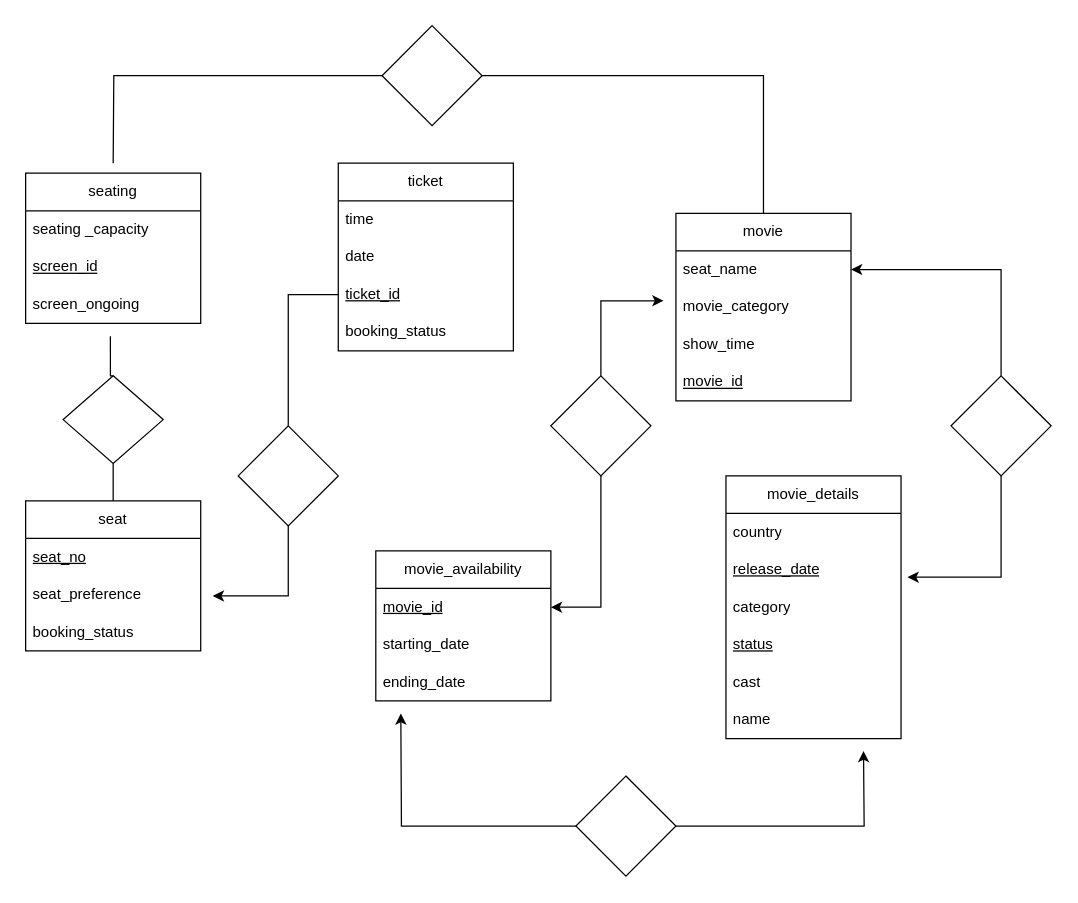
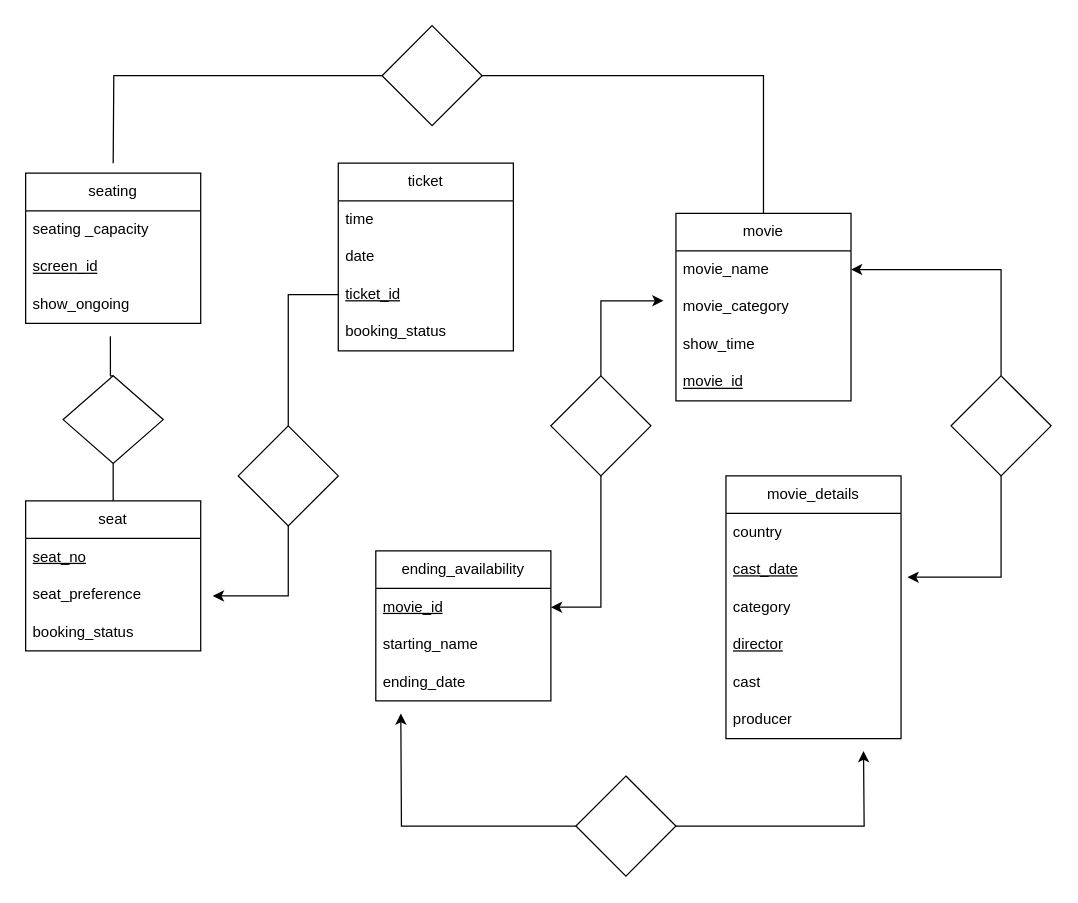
(721, 269) -> (723, 269)
(90, 304) -> (82, 304)
(463, 569) -> (463, 569)
(782, 569) -> (771, 569)
(436, 644) -> (436, 644)
(758, 644) -> (765, 644)
(750, 719) -> (767, 719)
